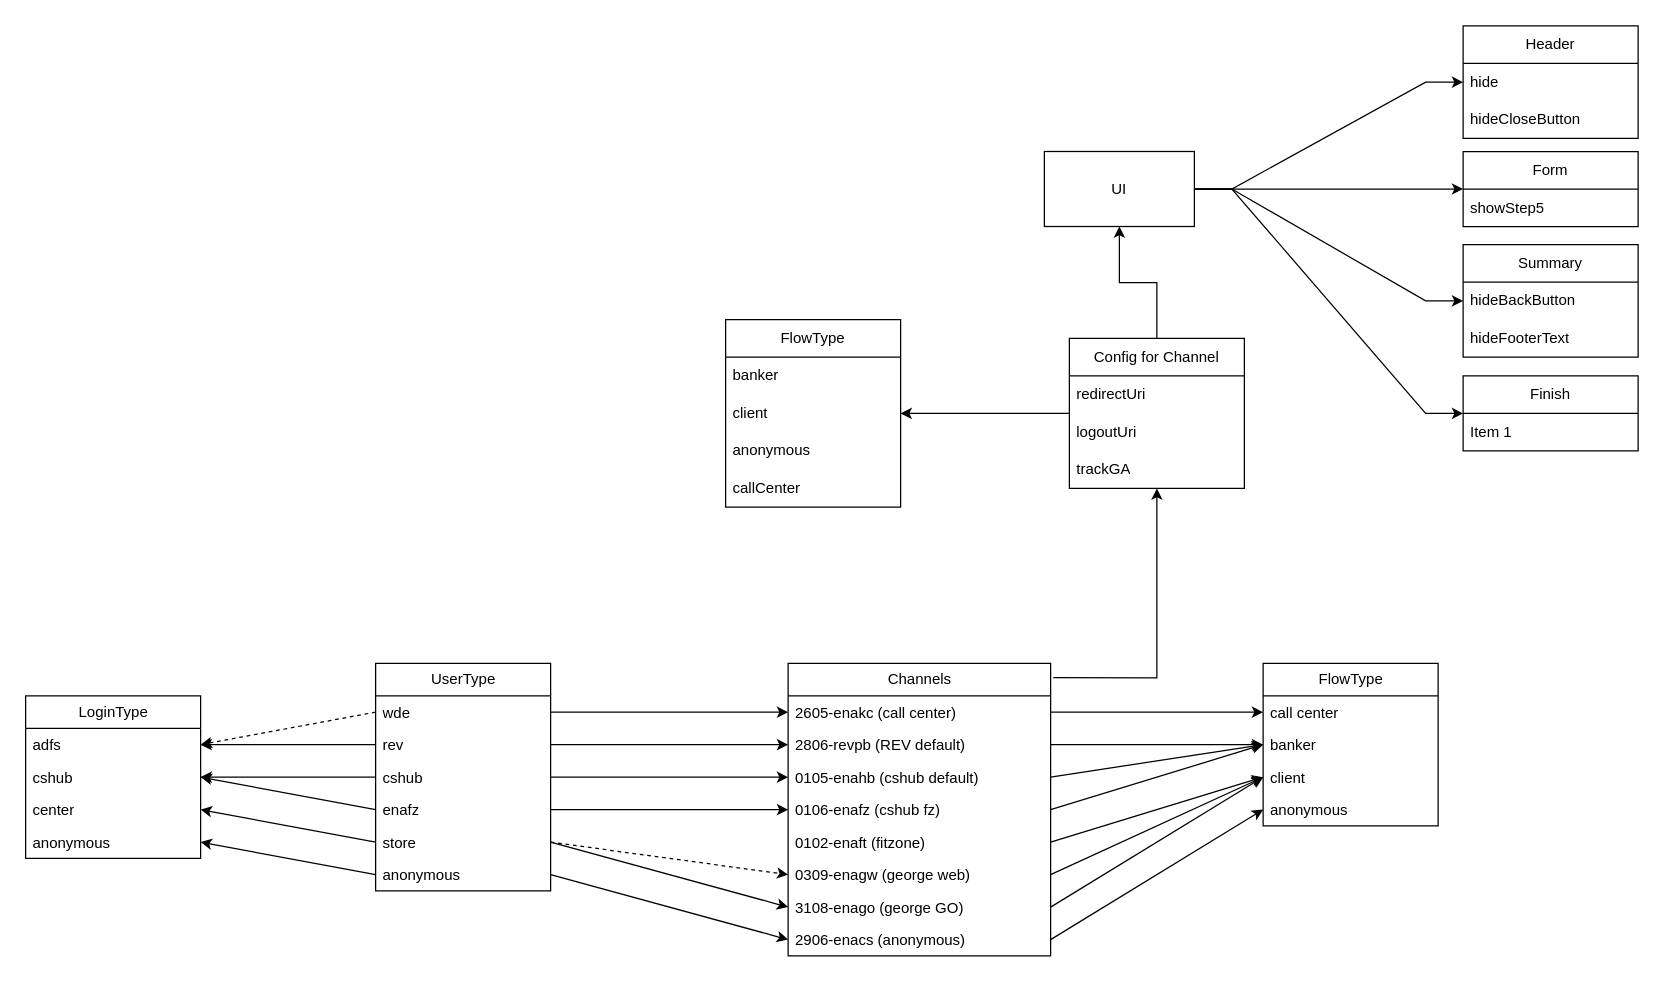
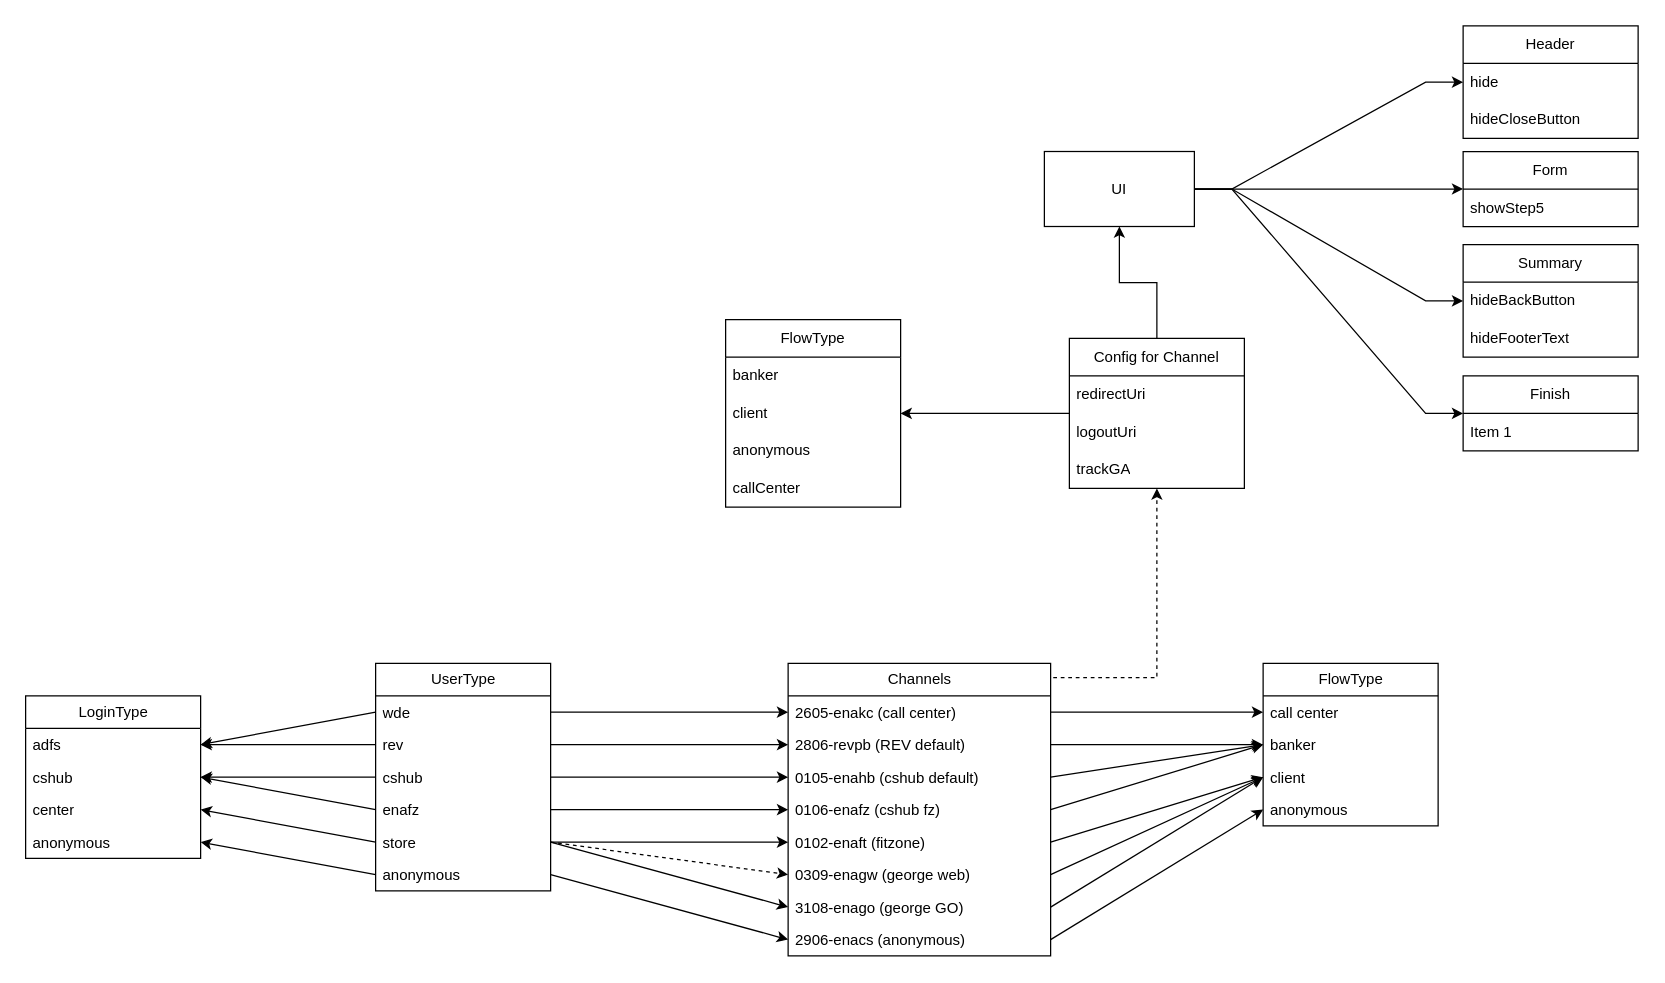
(1157, 637) -> (1157, 637)
(295, 727) -> (295, 727)
none -> (672, 842)
